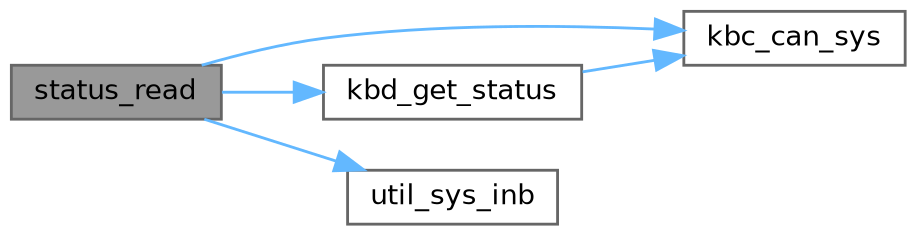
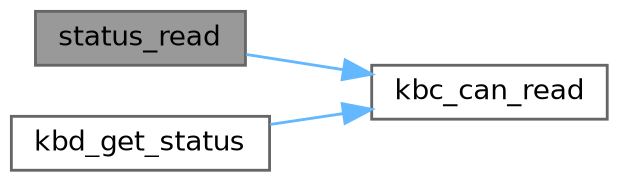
(795, 38) -> (489, 92)
(258, 92) -> none
(453, 197) -> none
